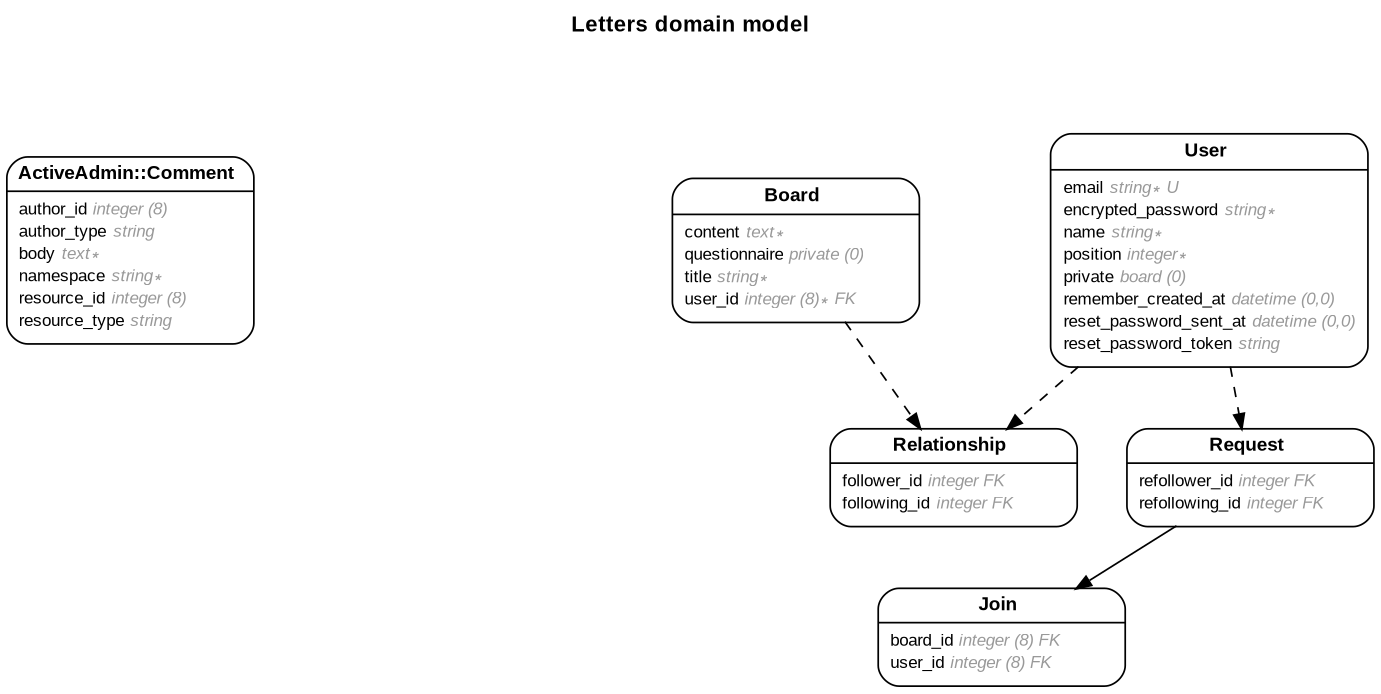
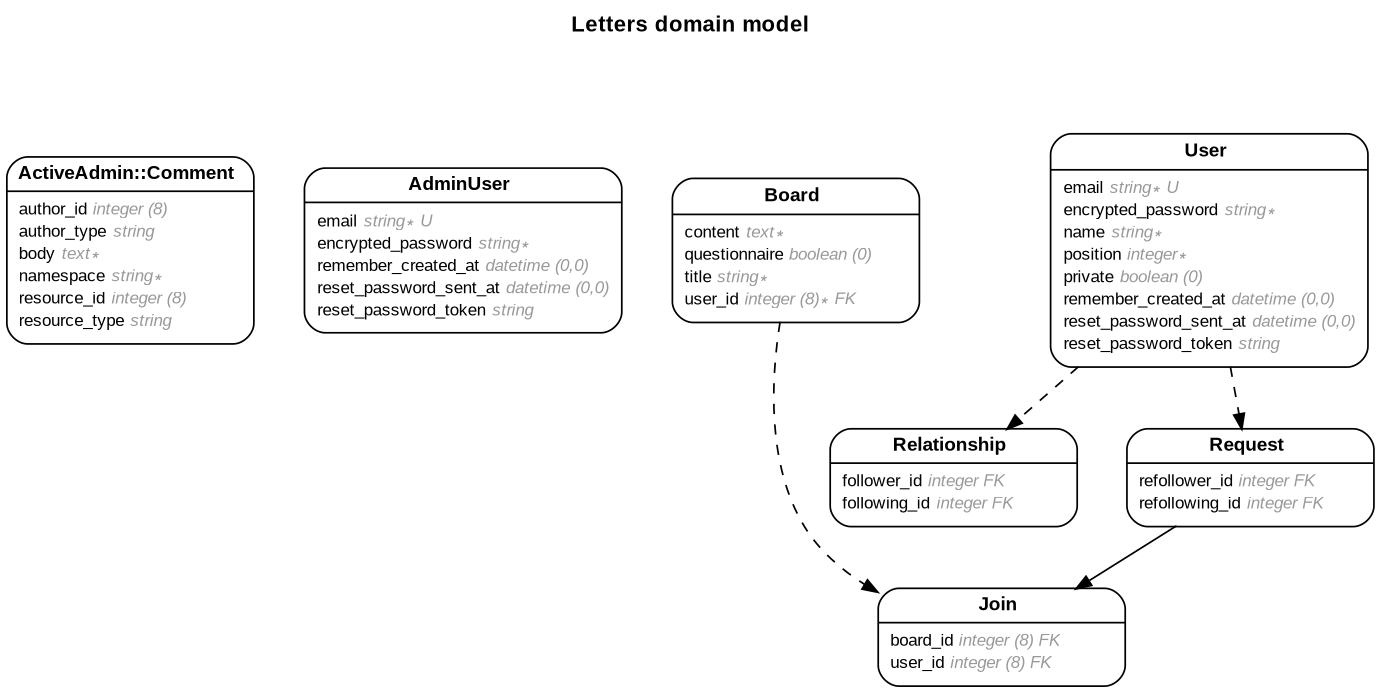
none -> (463, 250)
(827, 255) -> (831, 255)
(1154, 277) -> (1162, 277)
(878, 369) -> (782, 468)
